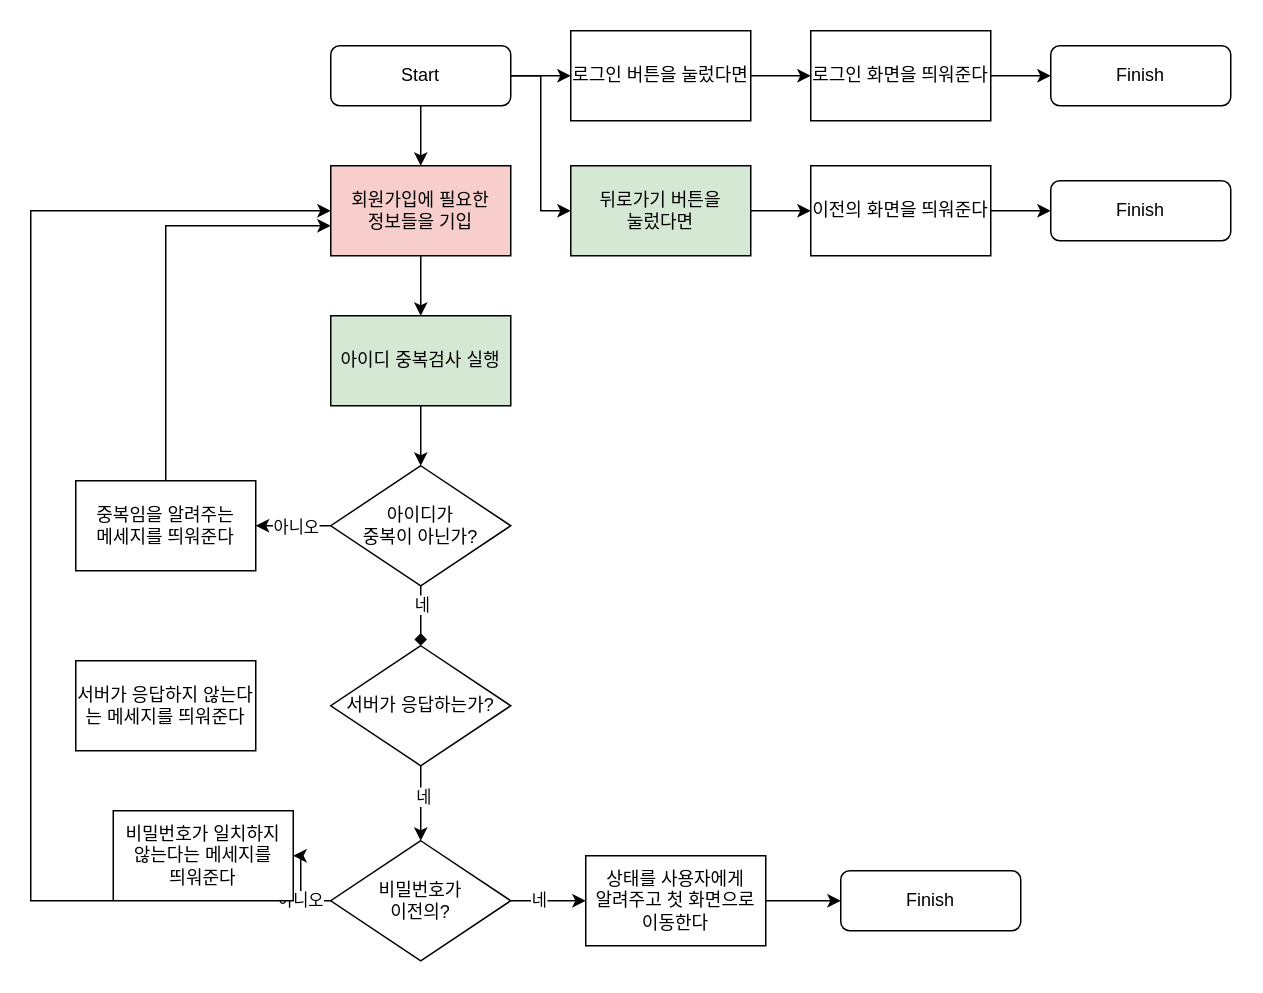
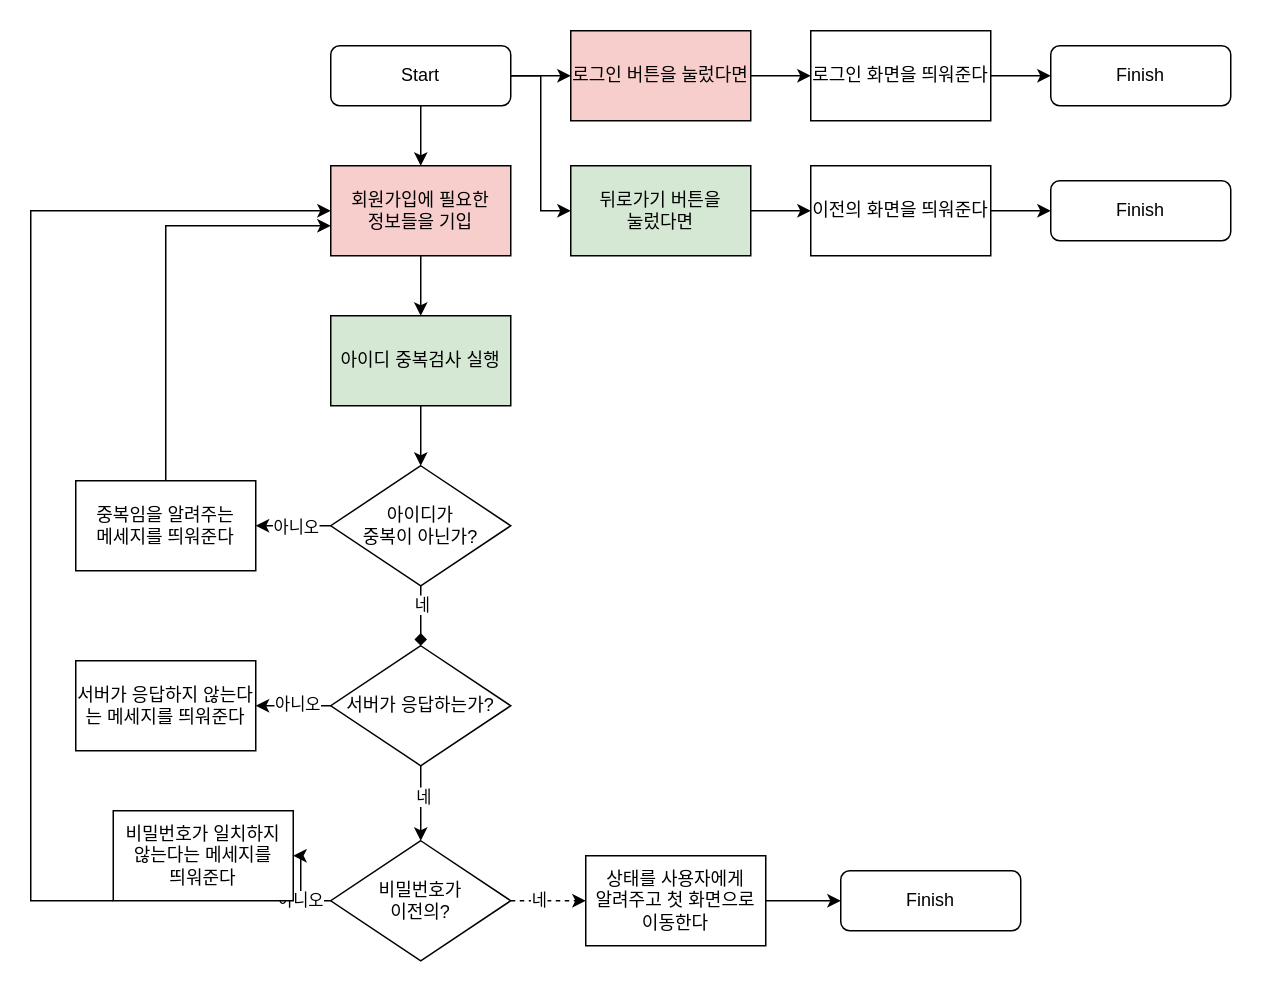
(661, 76) -> (661, 76)
none -> (299, 706)
(562, 901) -> (562, 901)
